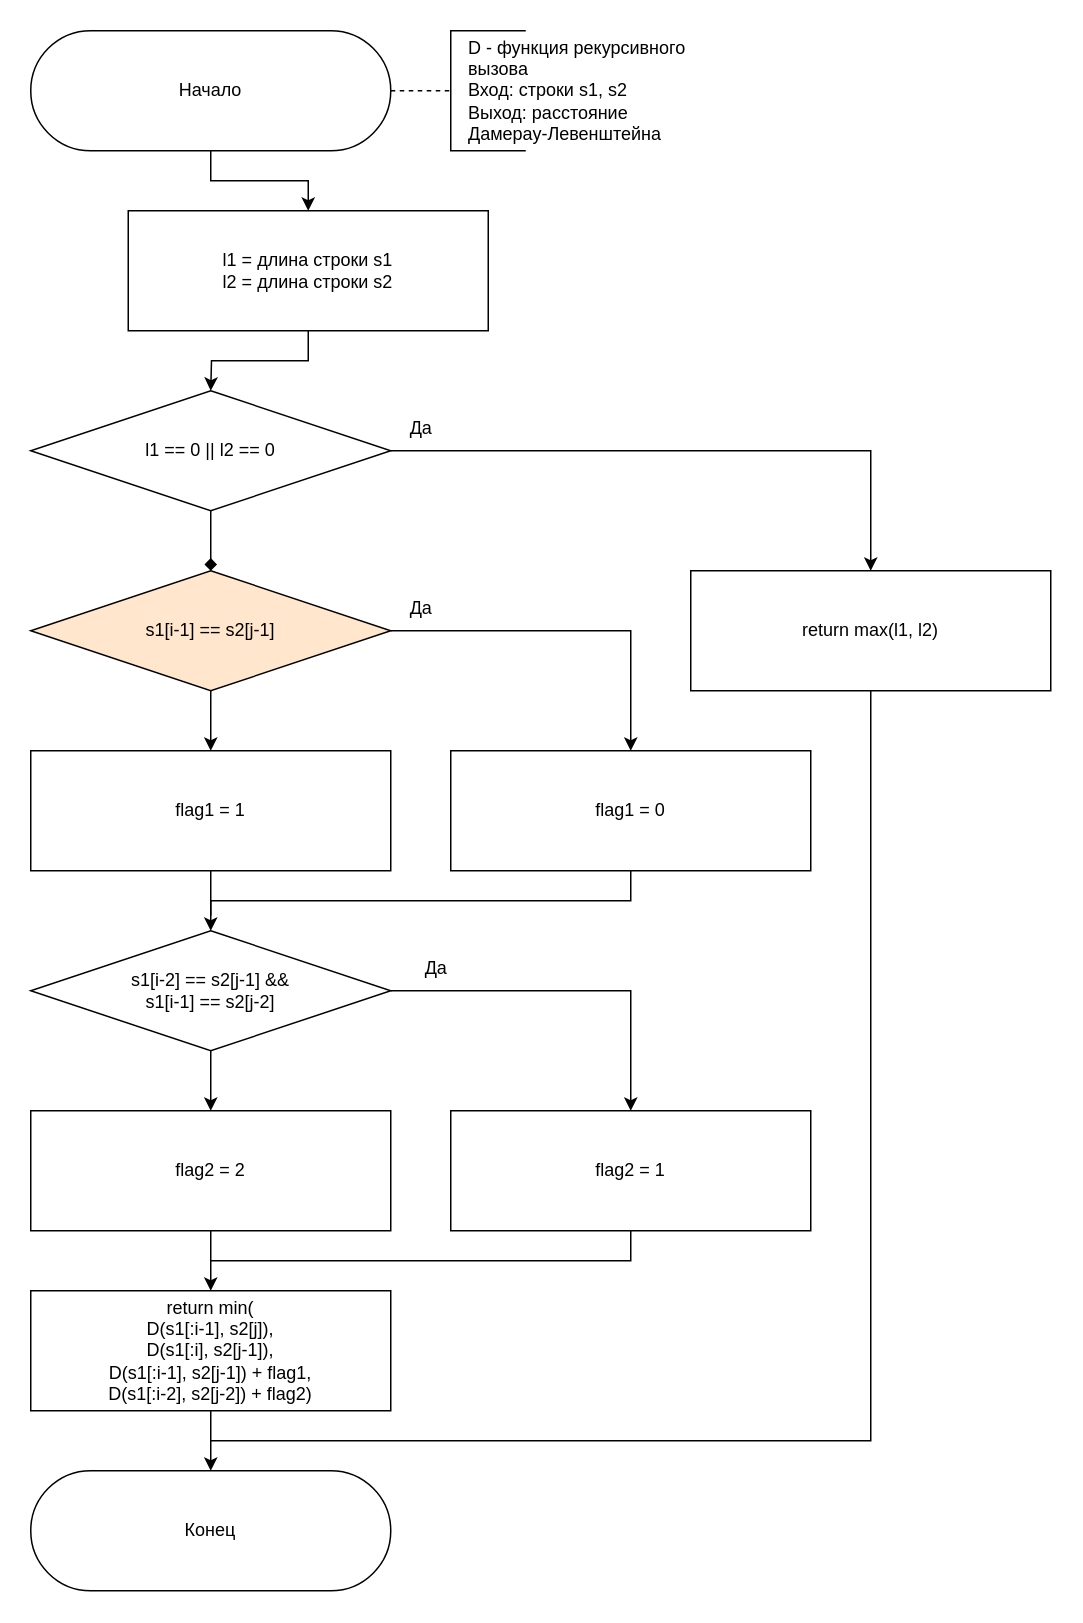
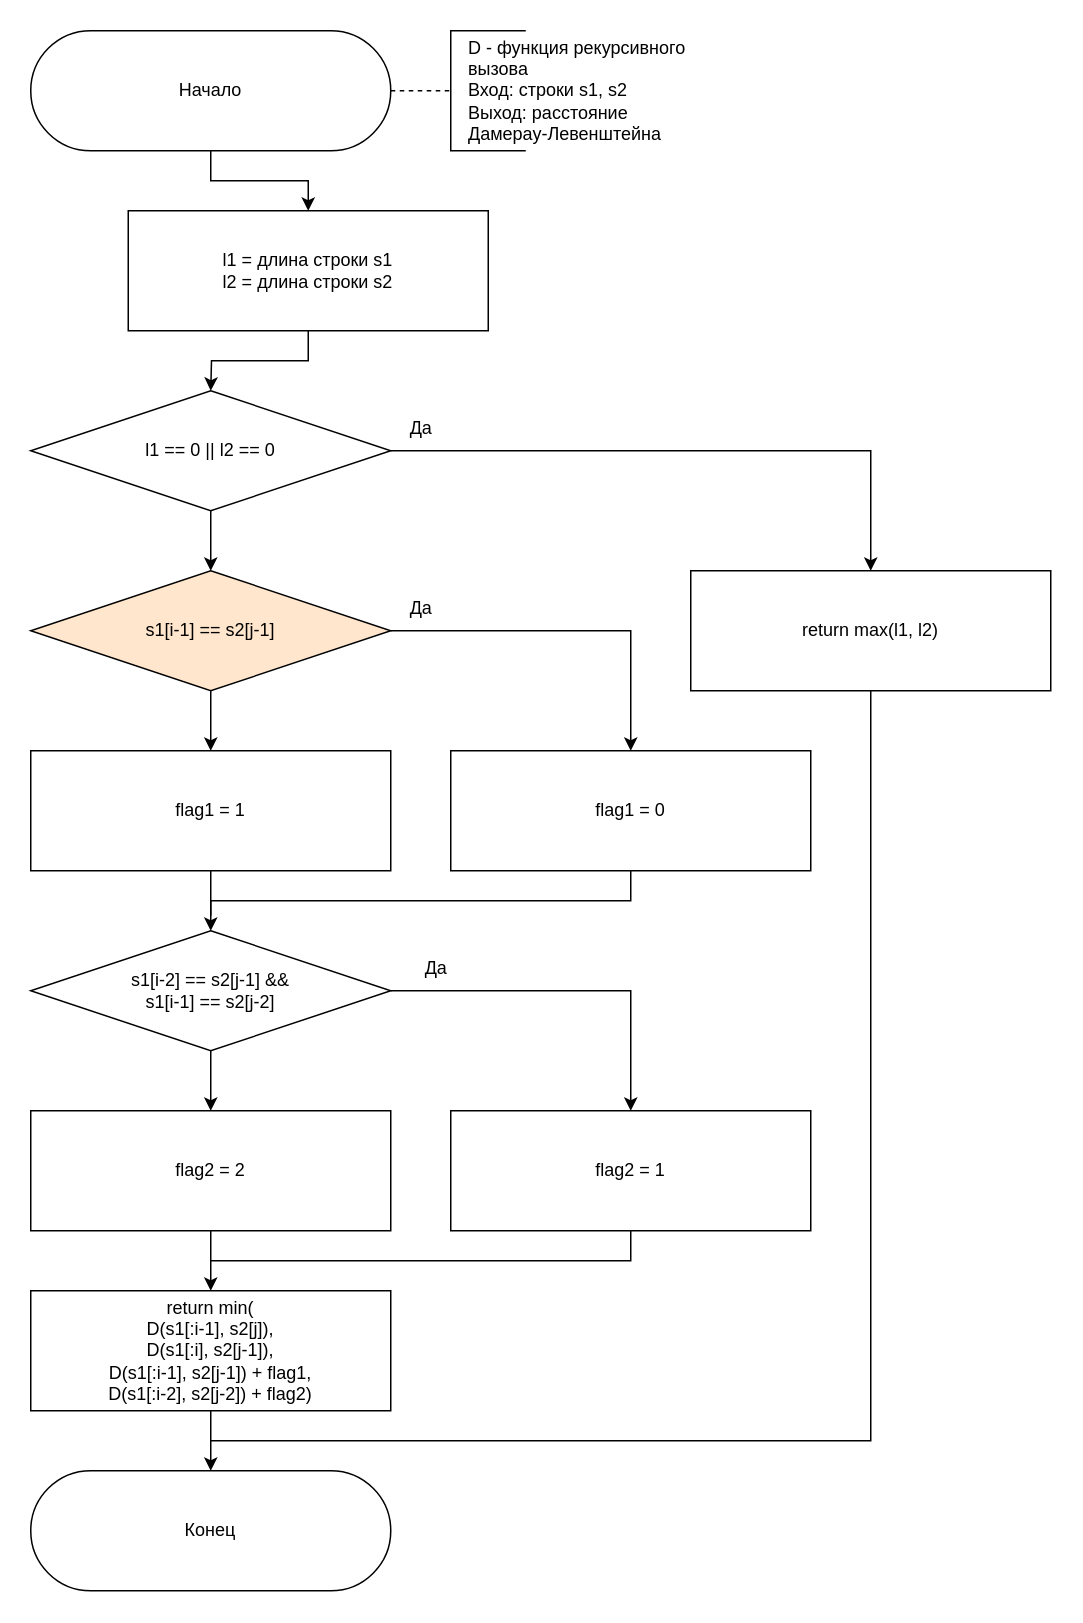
(211, 558) -> (211, 559)
